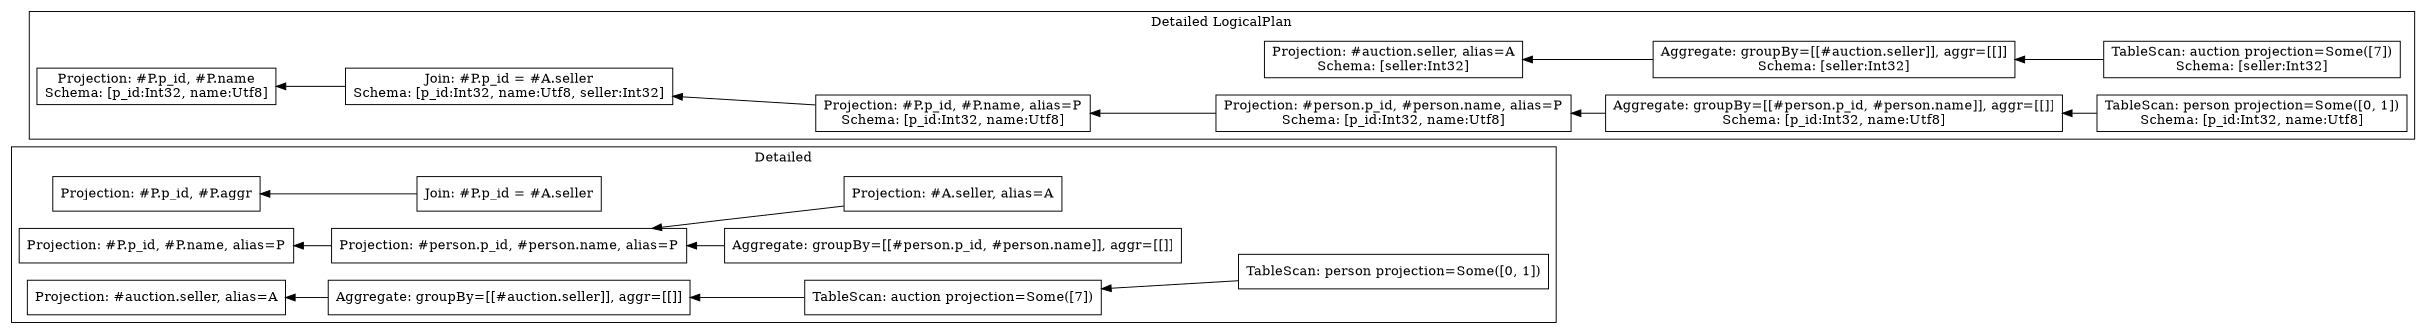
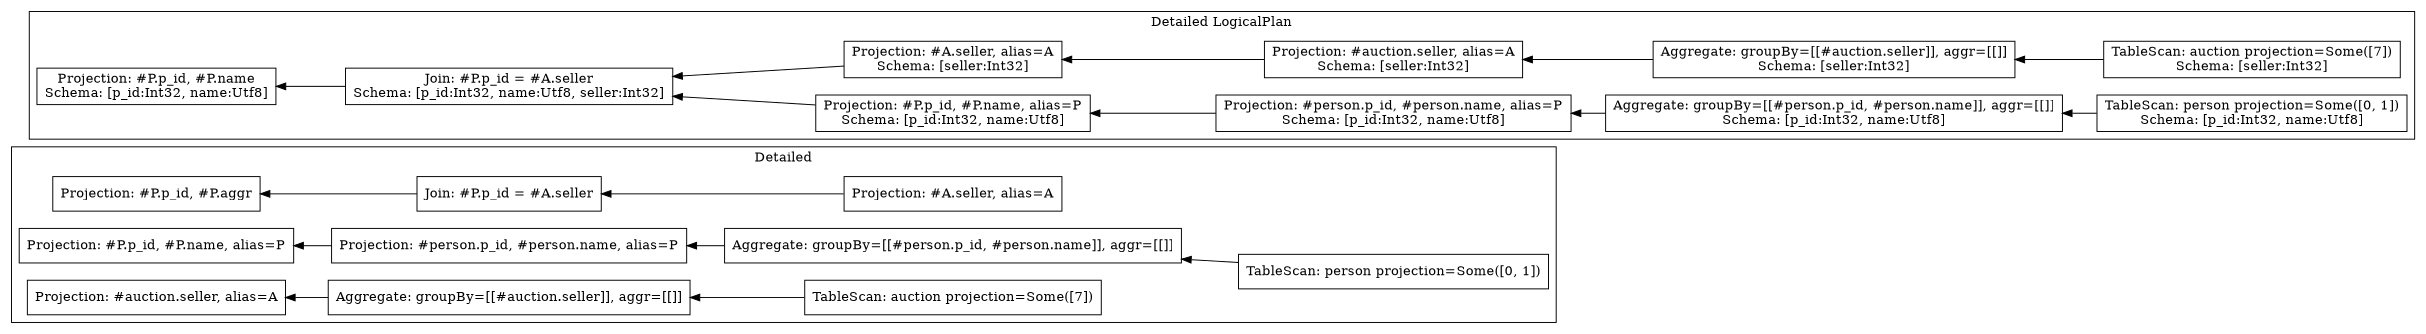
none -> (953, 60)
(753, 216) -> (727, 194)
(1175, 284) -> (1215, 261)
